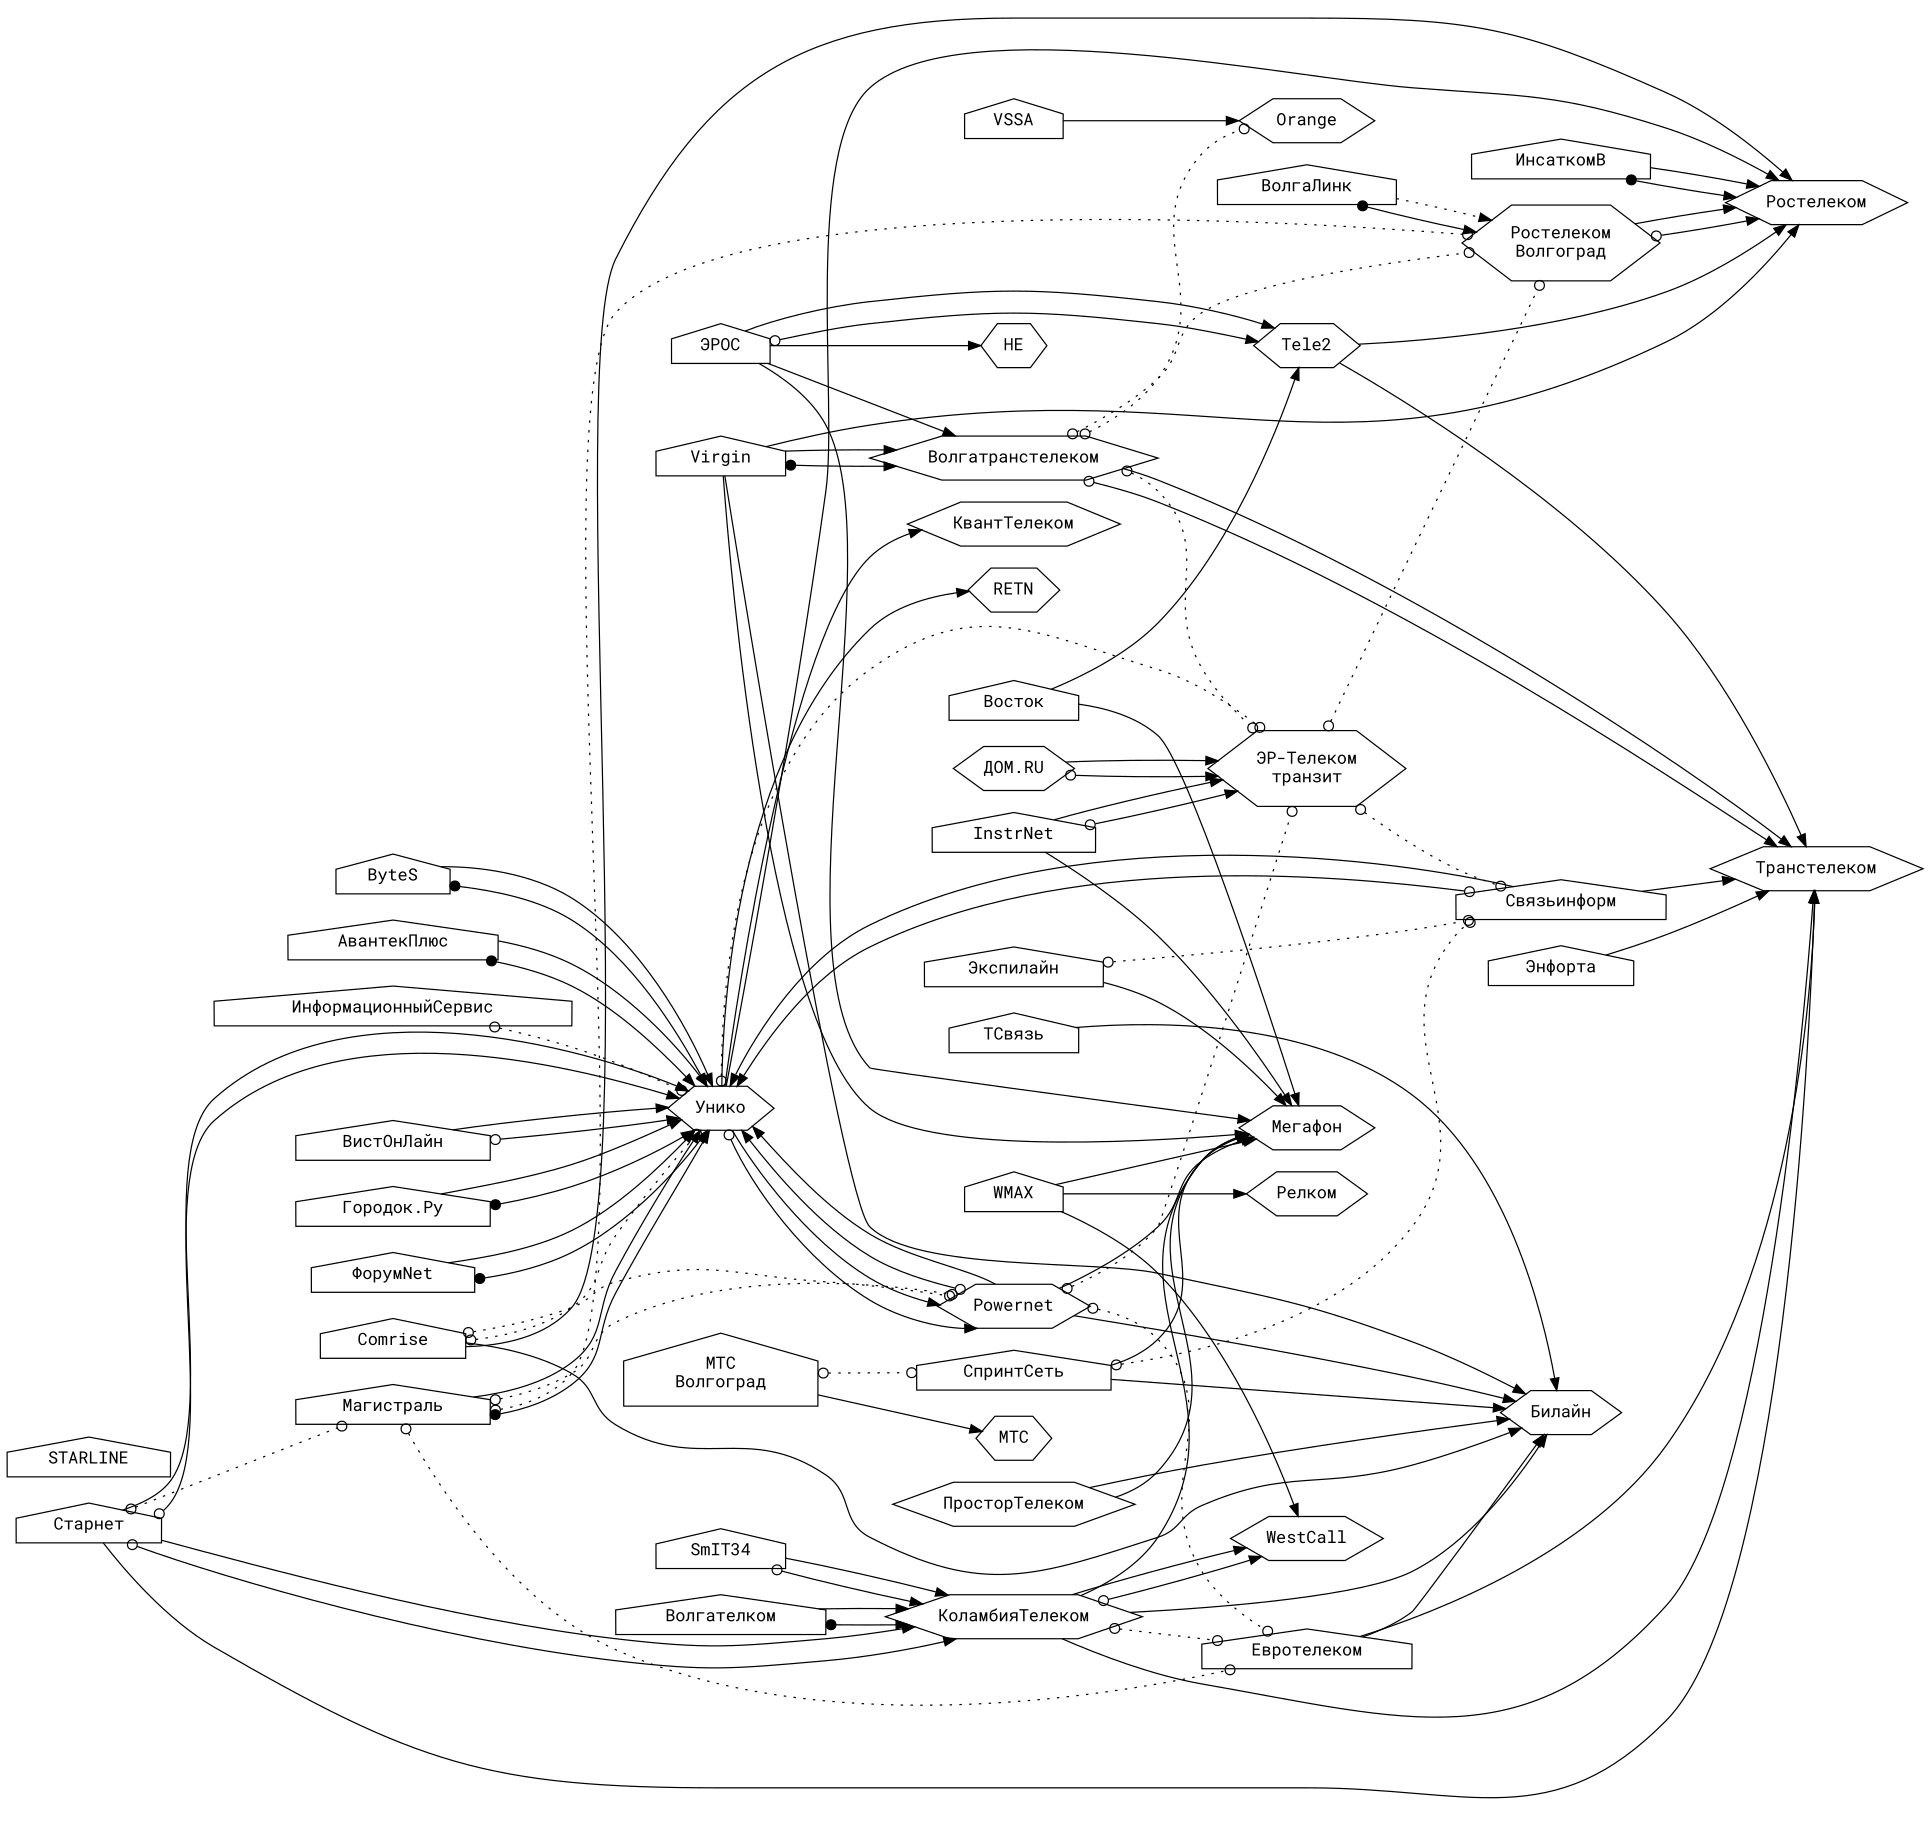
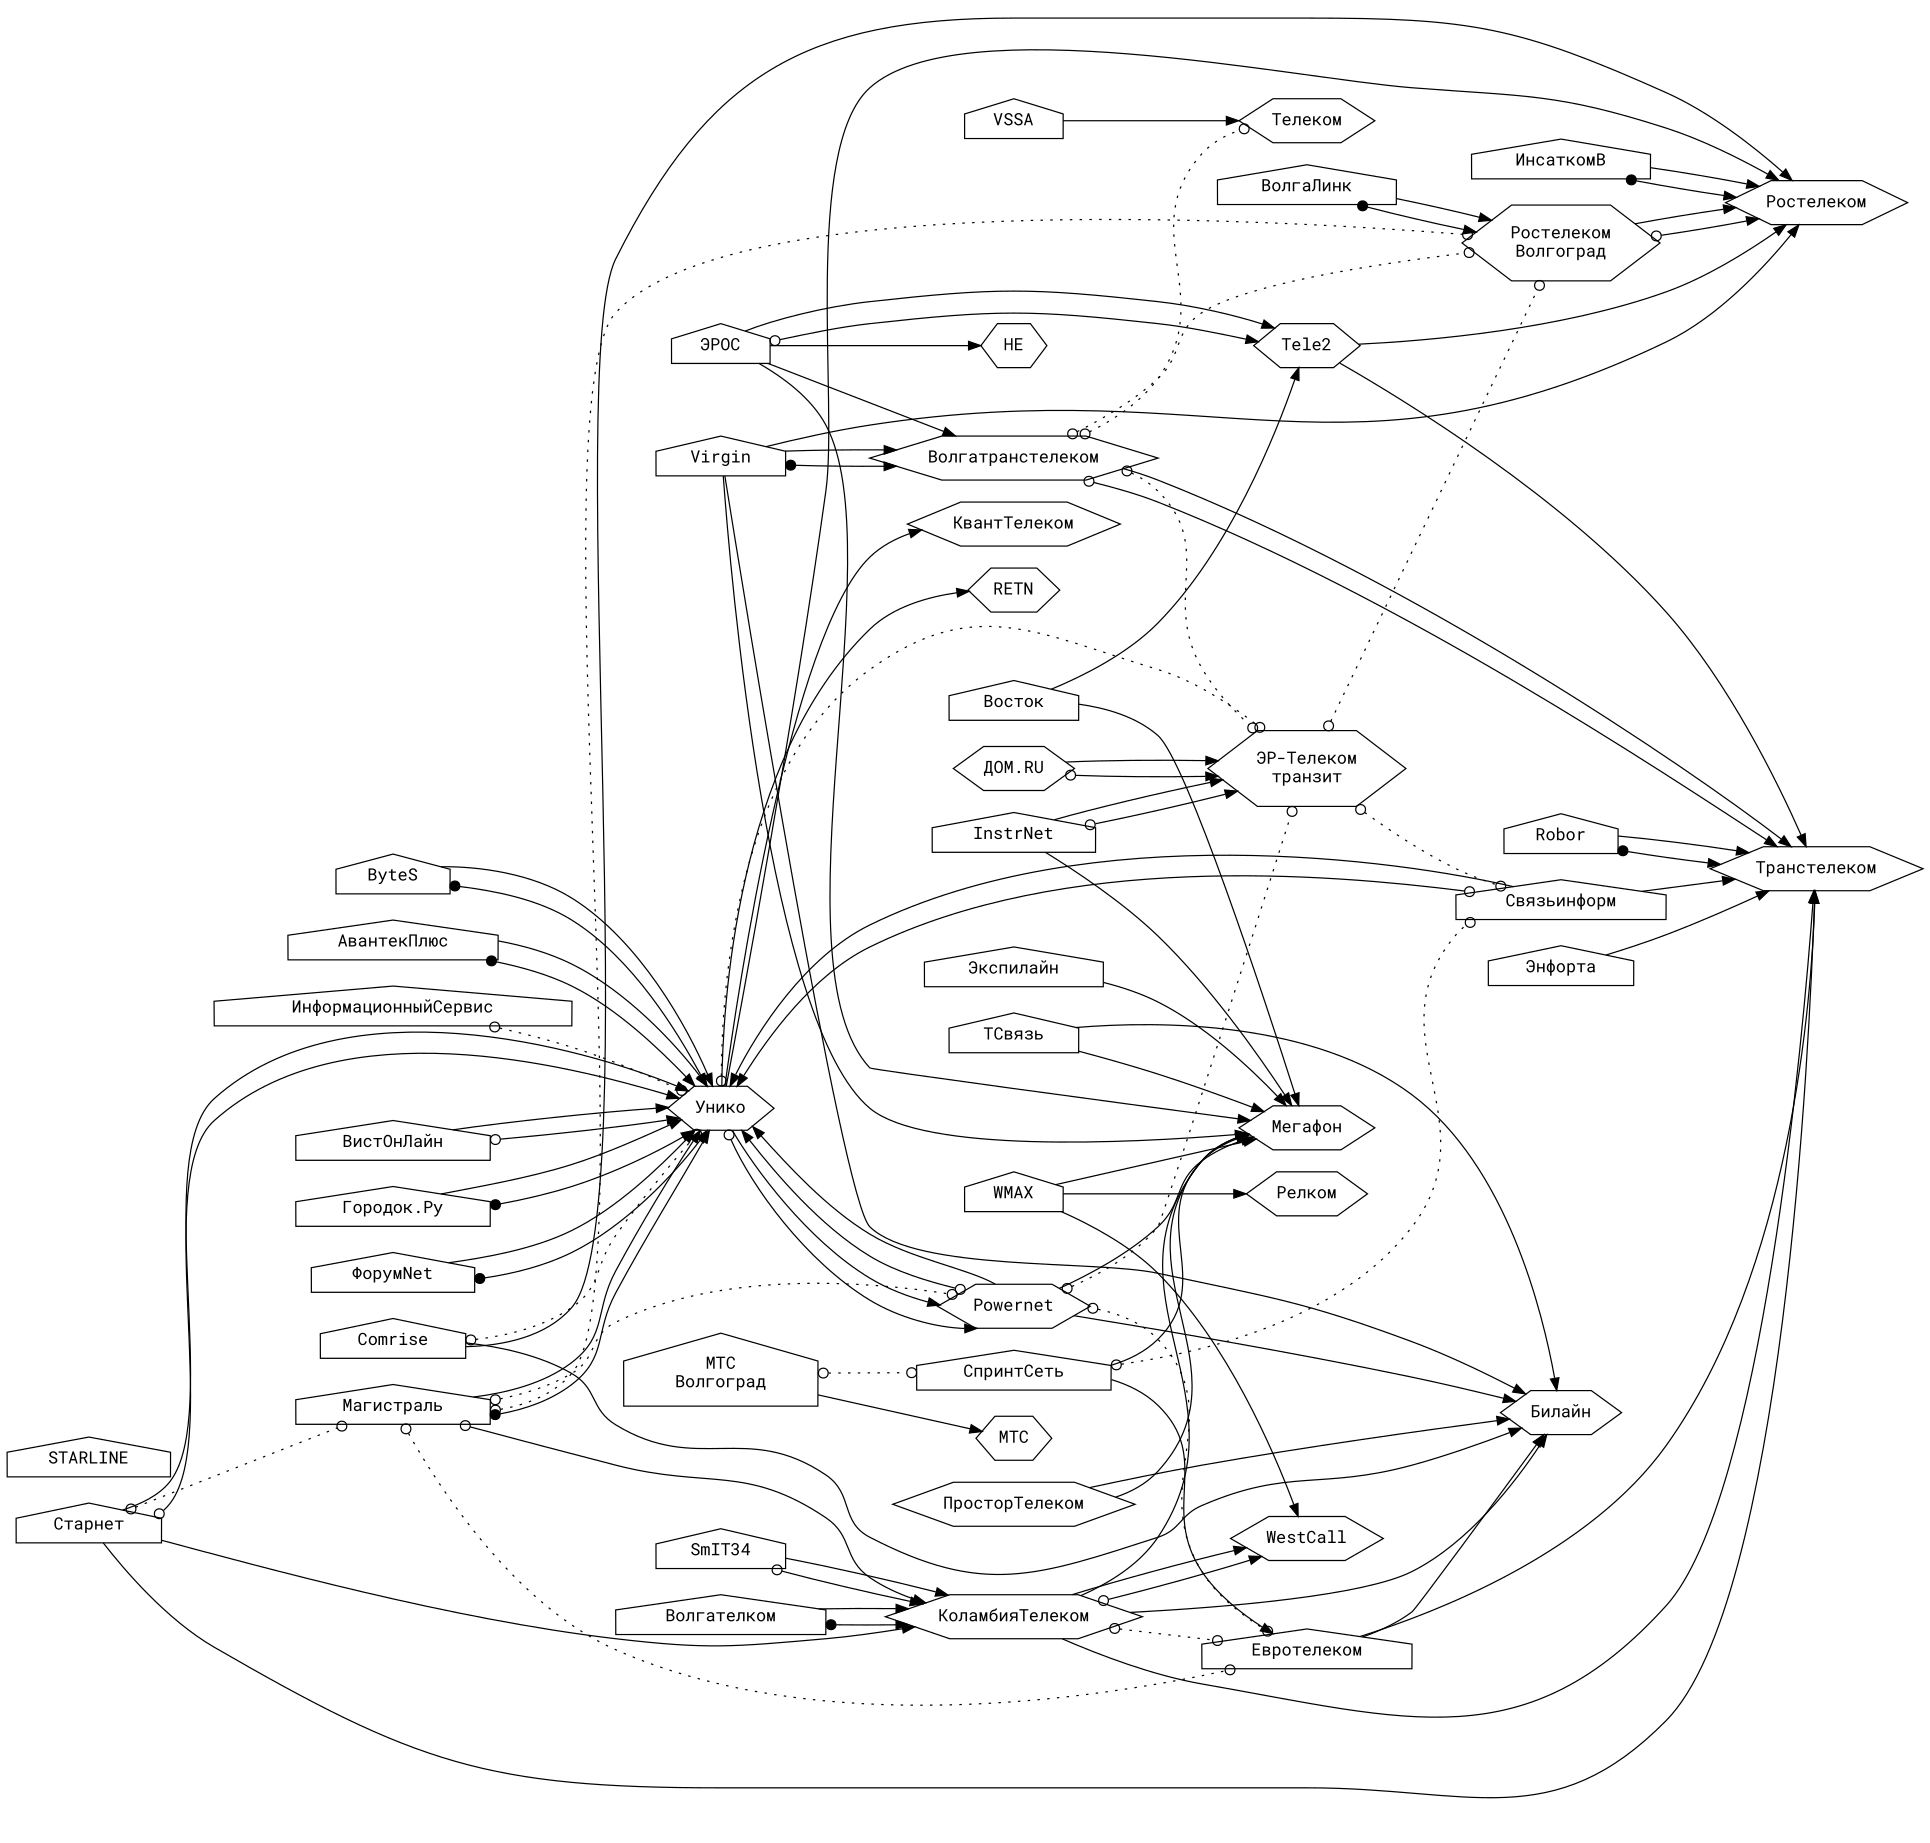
(1307, 121) -> (1307, 121)
(1438, 208) -> (1438, 208)
none -> (1561, 836)
(1289, 945) -> none
none -> (1166, 1077)
(704, 1270) -> none
(1302, 1394) -> (1173, 1425)
(535, 1649) -> (711, 1479)
